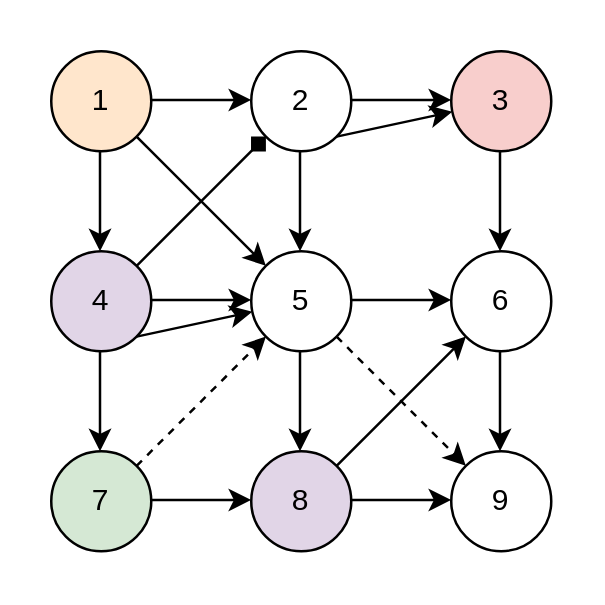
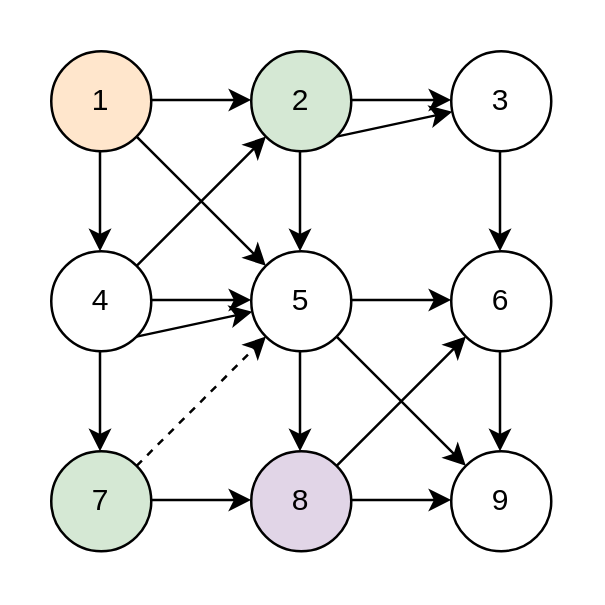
(301, 101) -> (301, 101)
(501, 101) -> (501, 101)
(252, 151) -> (253, 150)
(101, 301) -> (101, 301)
(369, 369) -> (369, 369)
